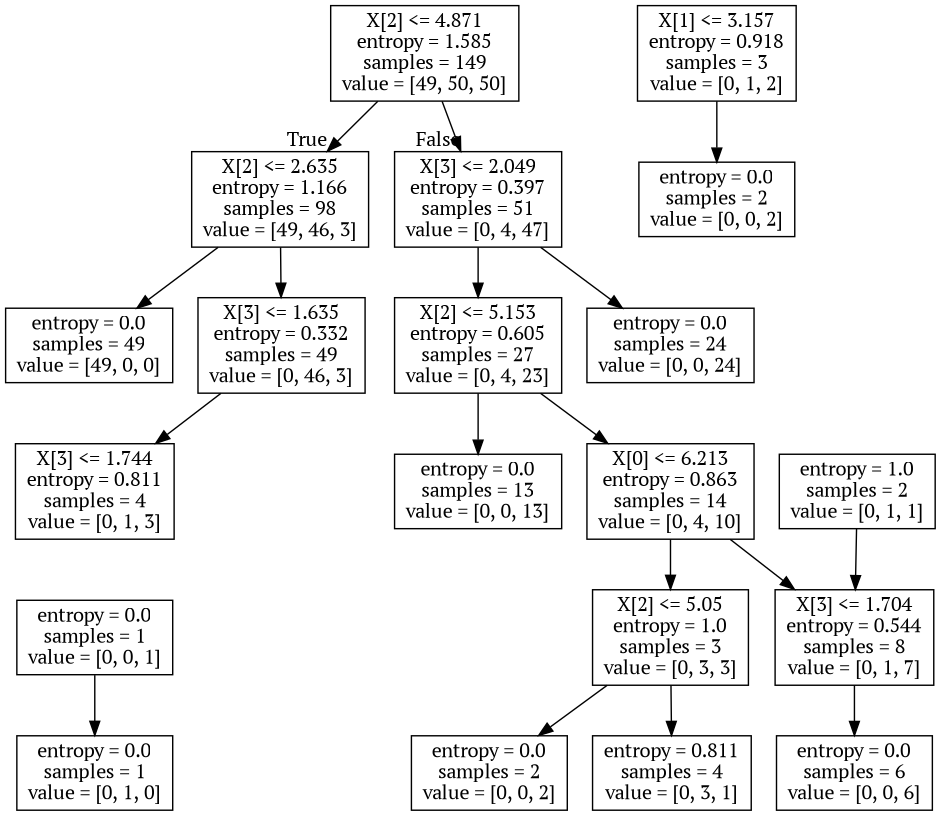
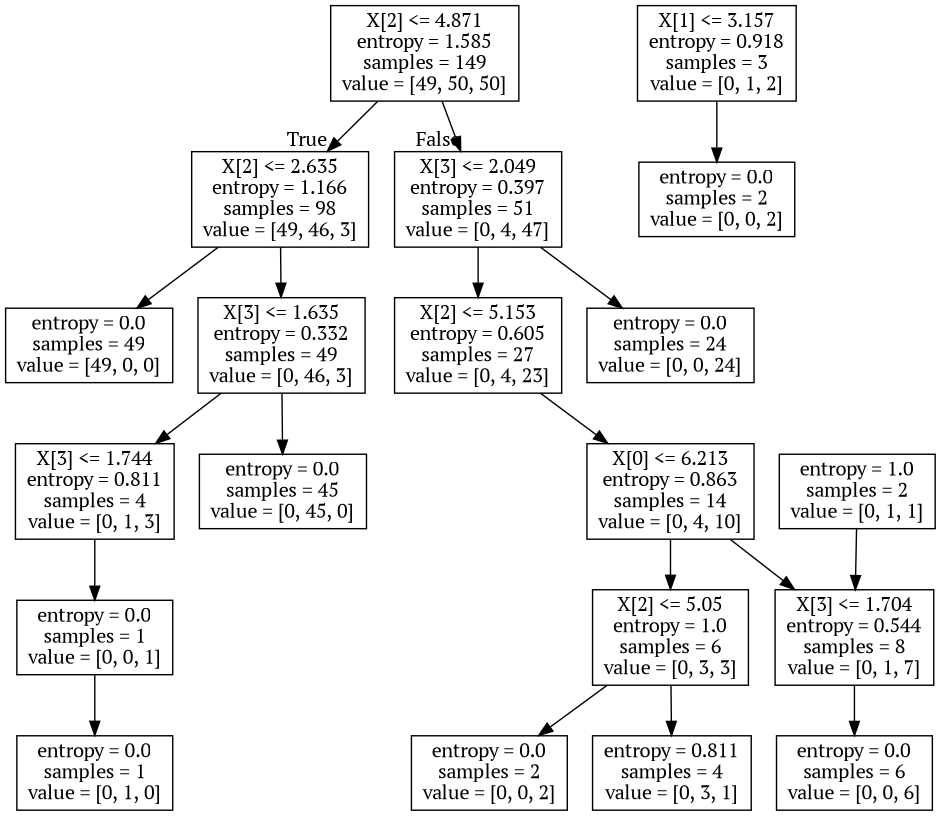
none -> (283, 491)
(478, 491) -> none
none -> (95, 563)
(670, 637) -> (670, 637)
